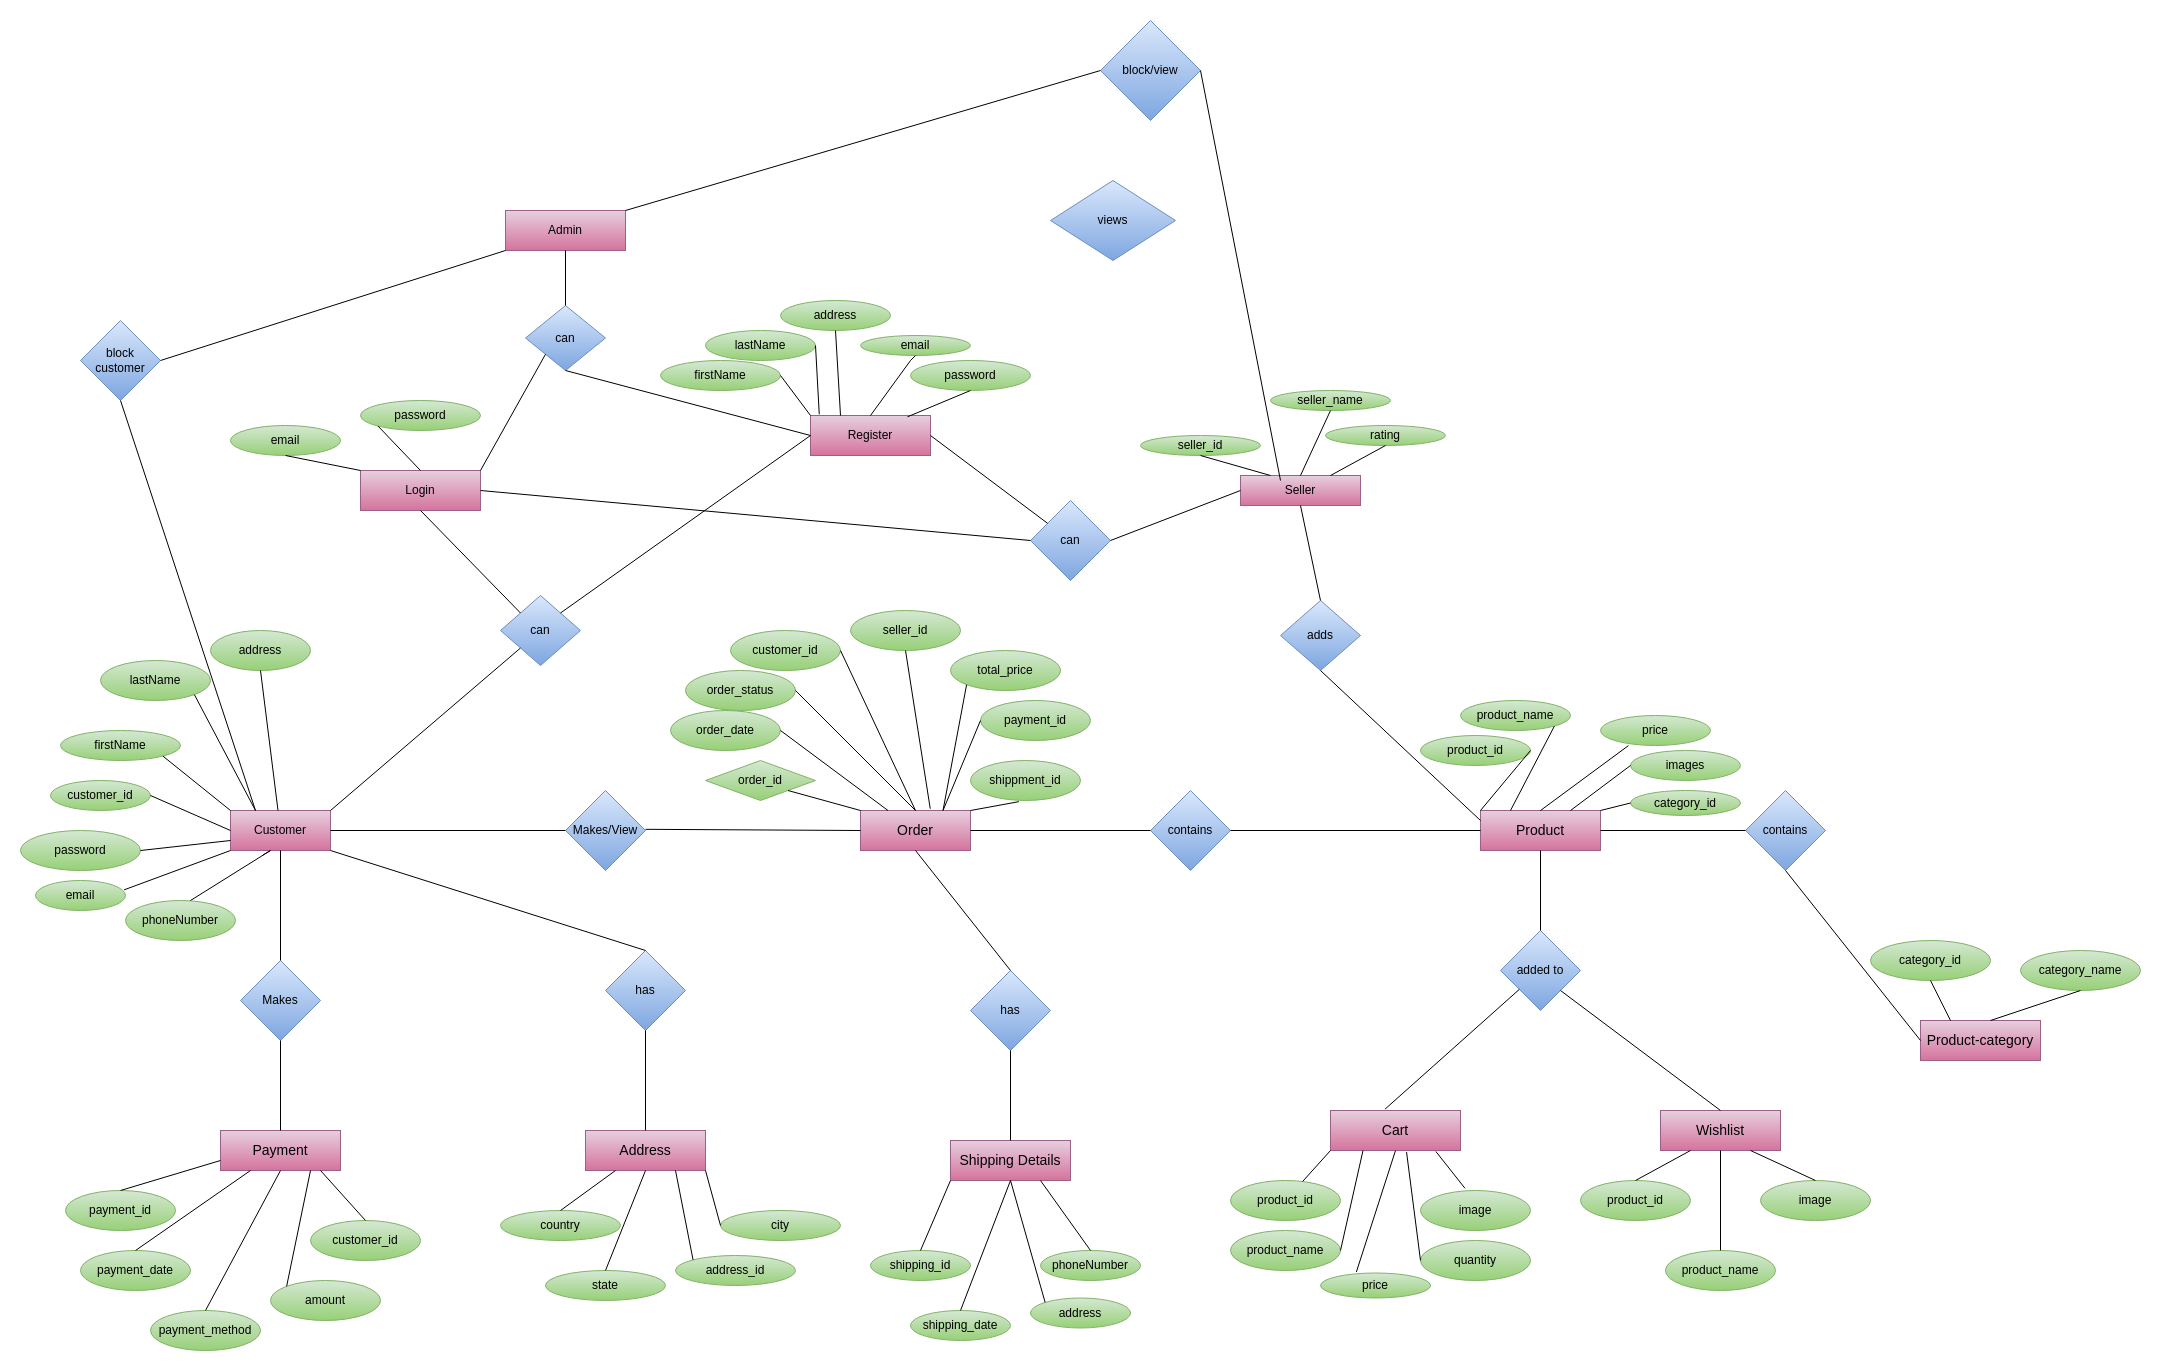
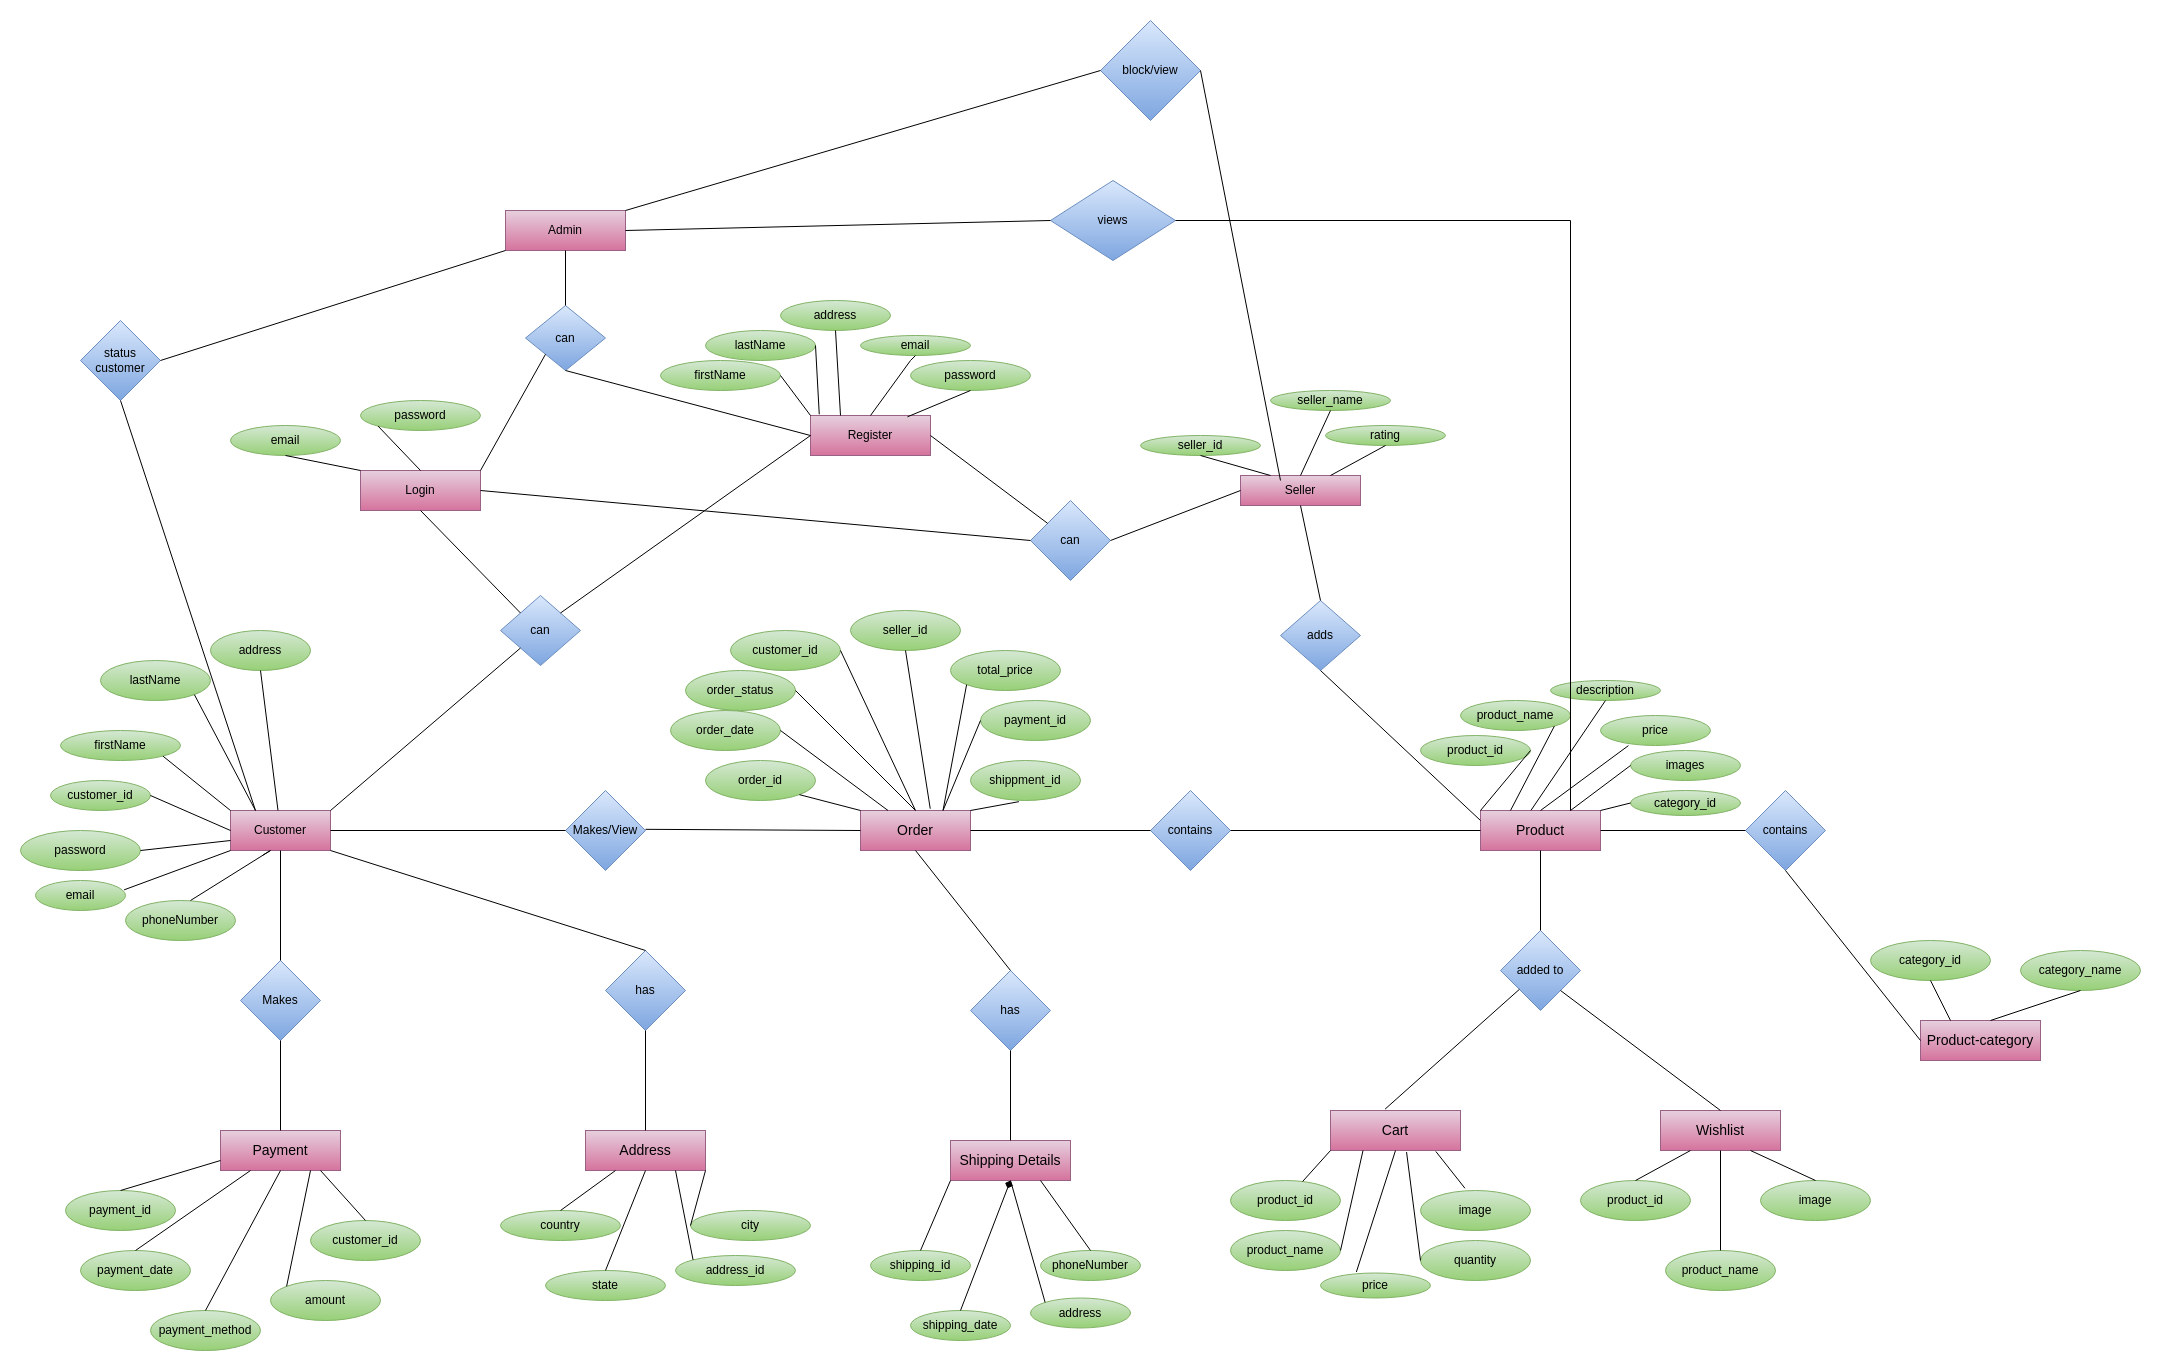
none -> (838, 226)
none -> (1571, 316)
(121, 361) -> (121, 361)
none -> (1606, 691)
none -> (1568, 755)
(761, 781) -> (761, 781)
(1008, 1186) -> (1007, 1189)
(781, 1226) -> (751, 1226)
